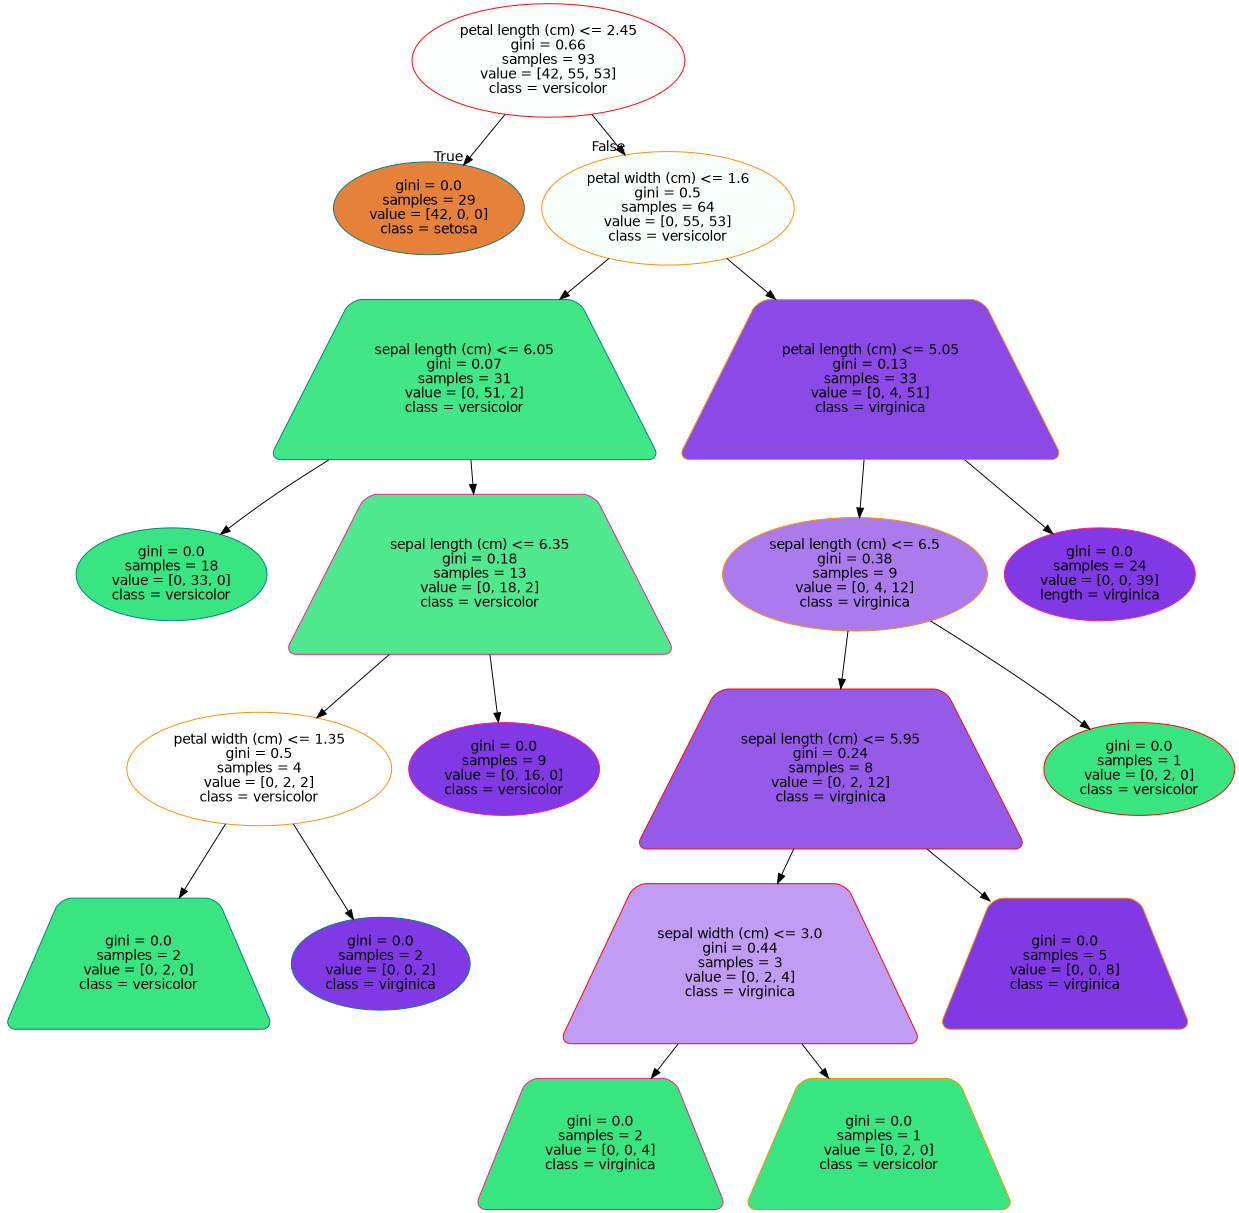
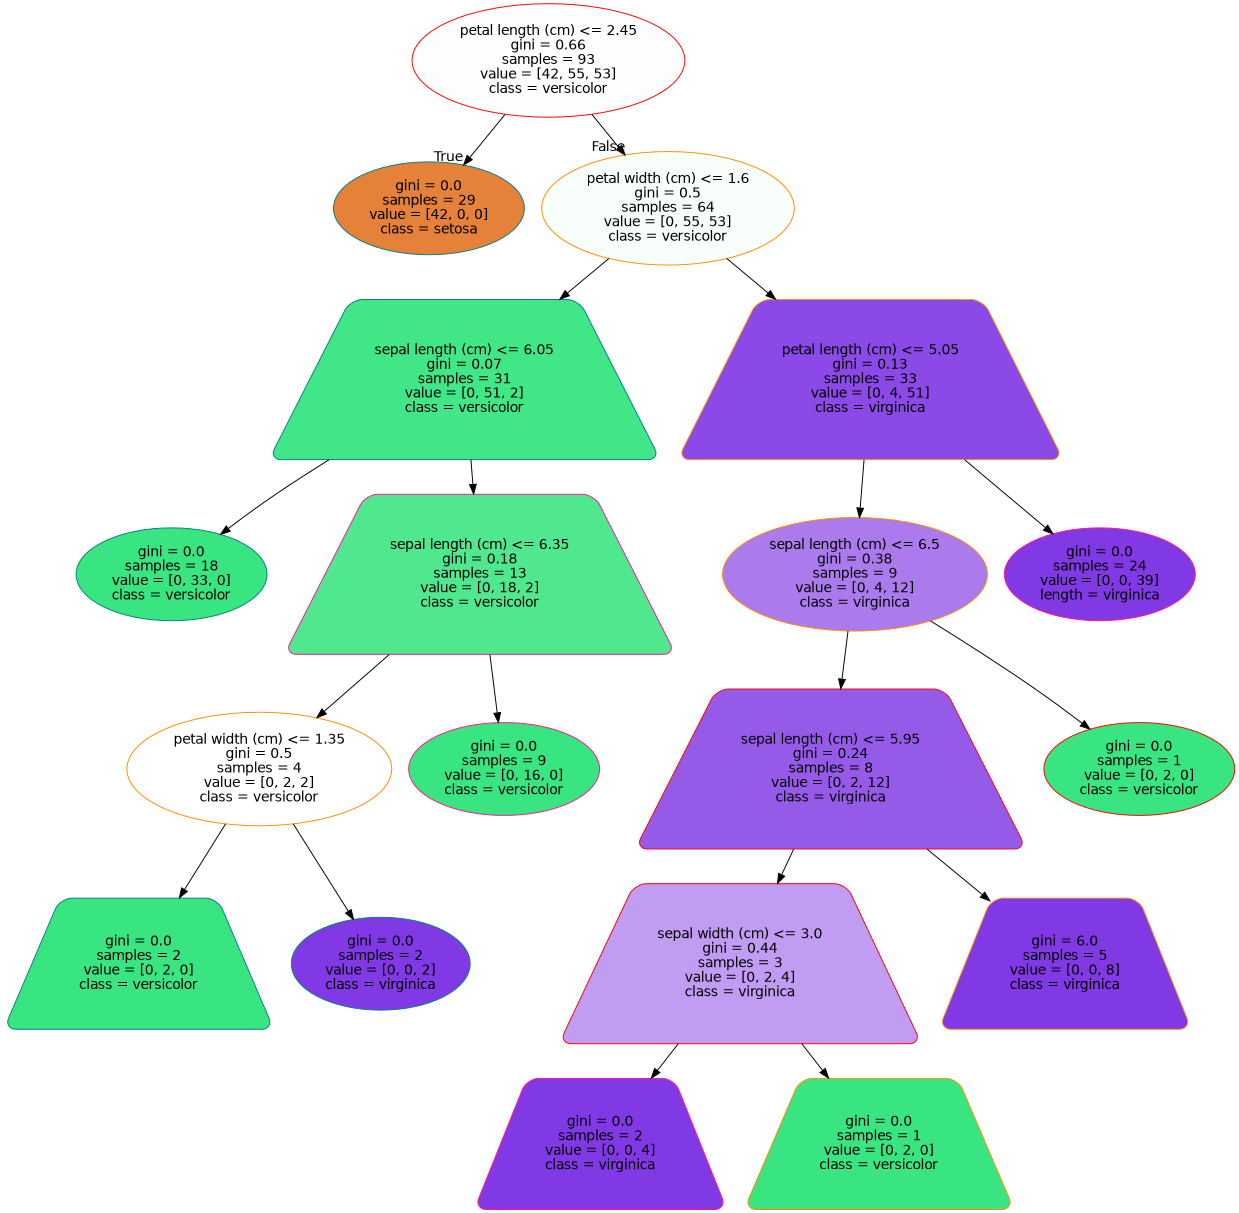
(504, 769) -> (504, 769)
(1065, 964) -> (1065, 964)
(601, 1144) -> (601, 1144)
